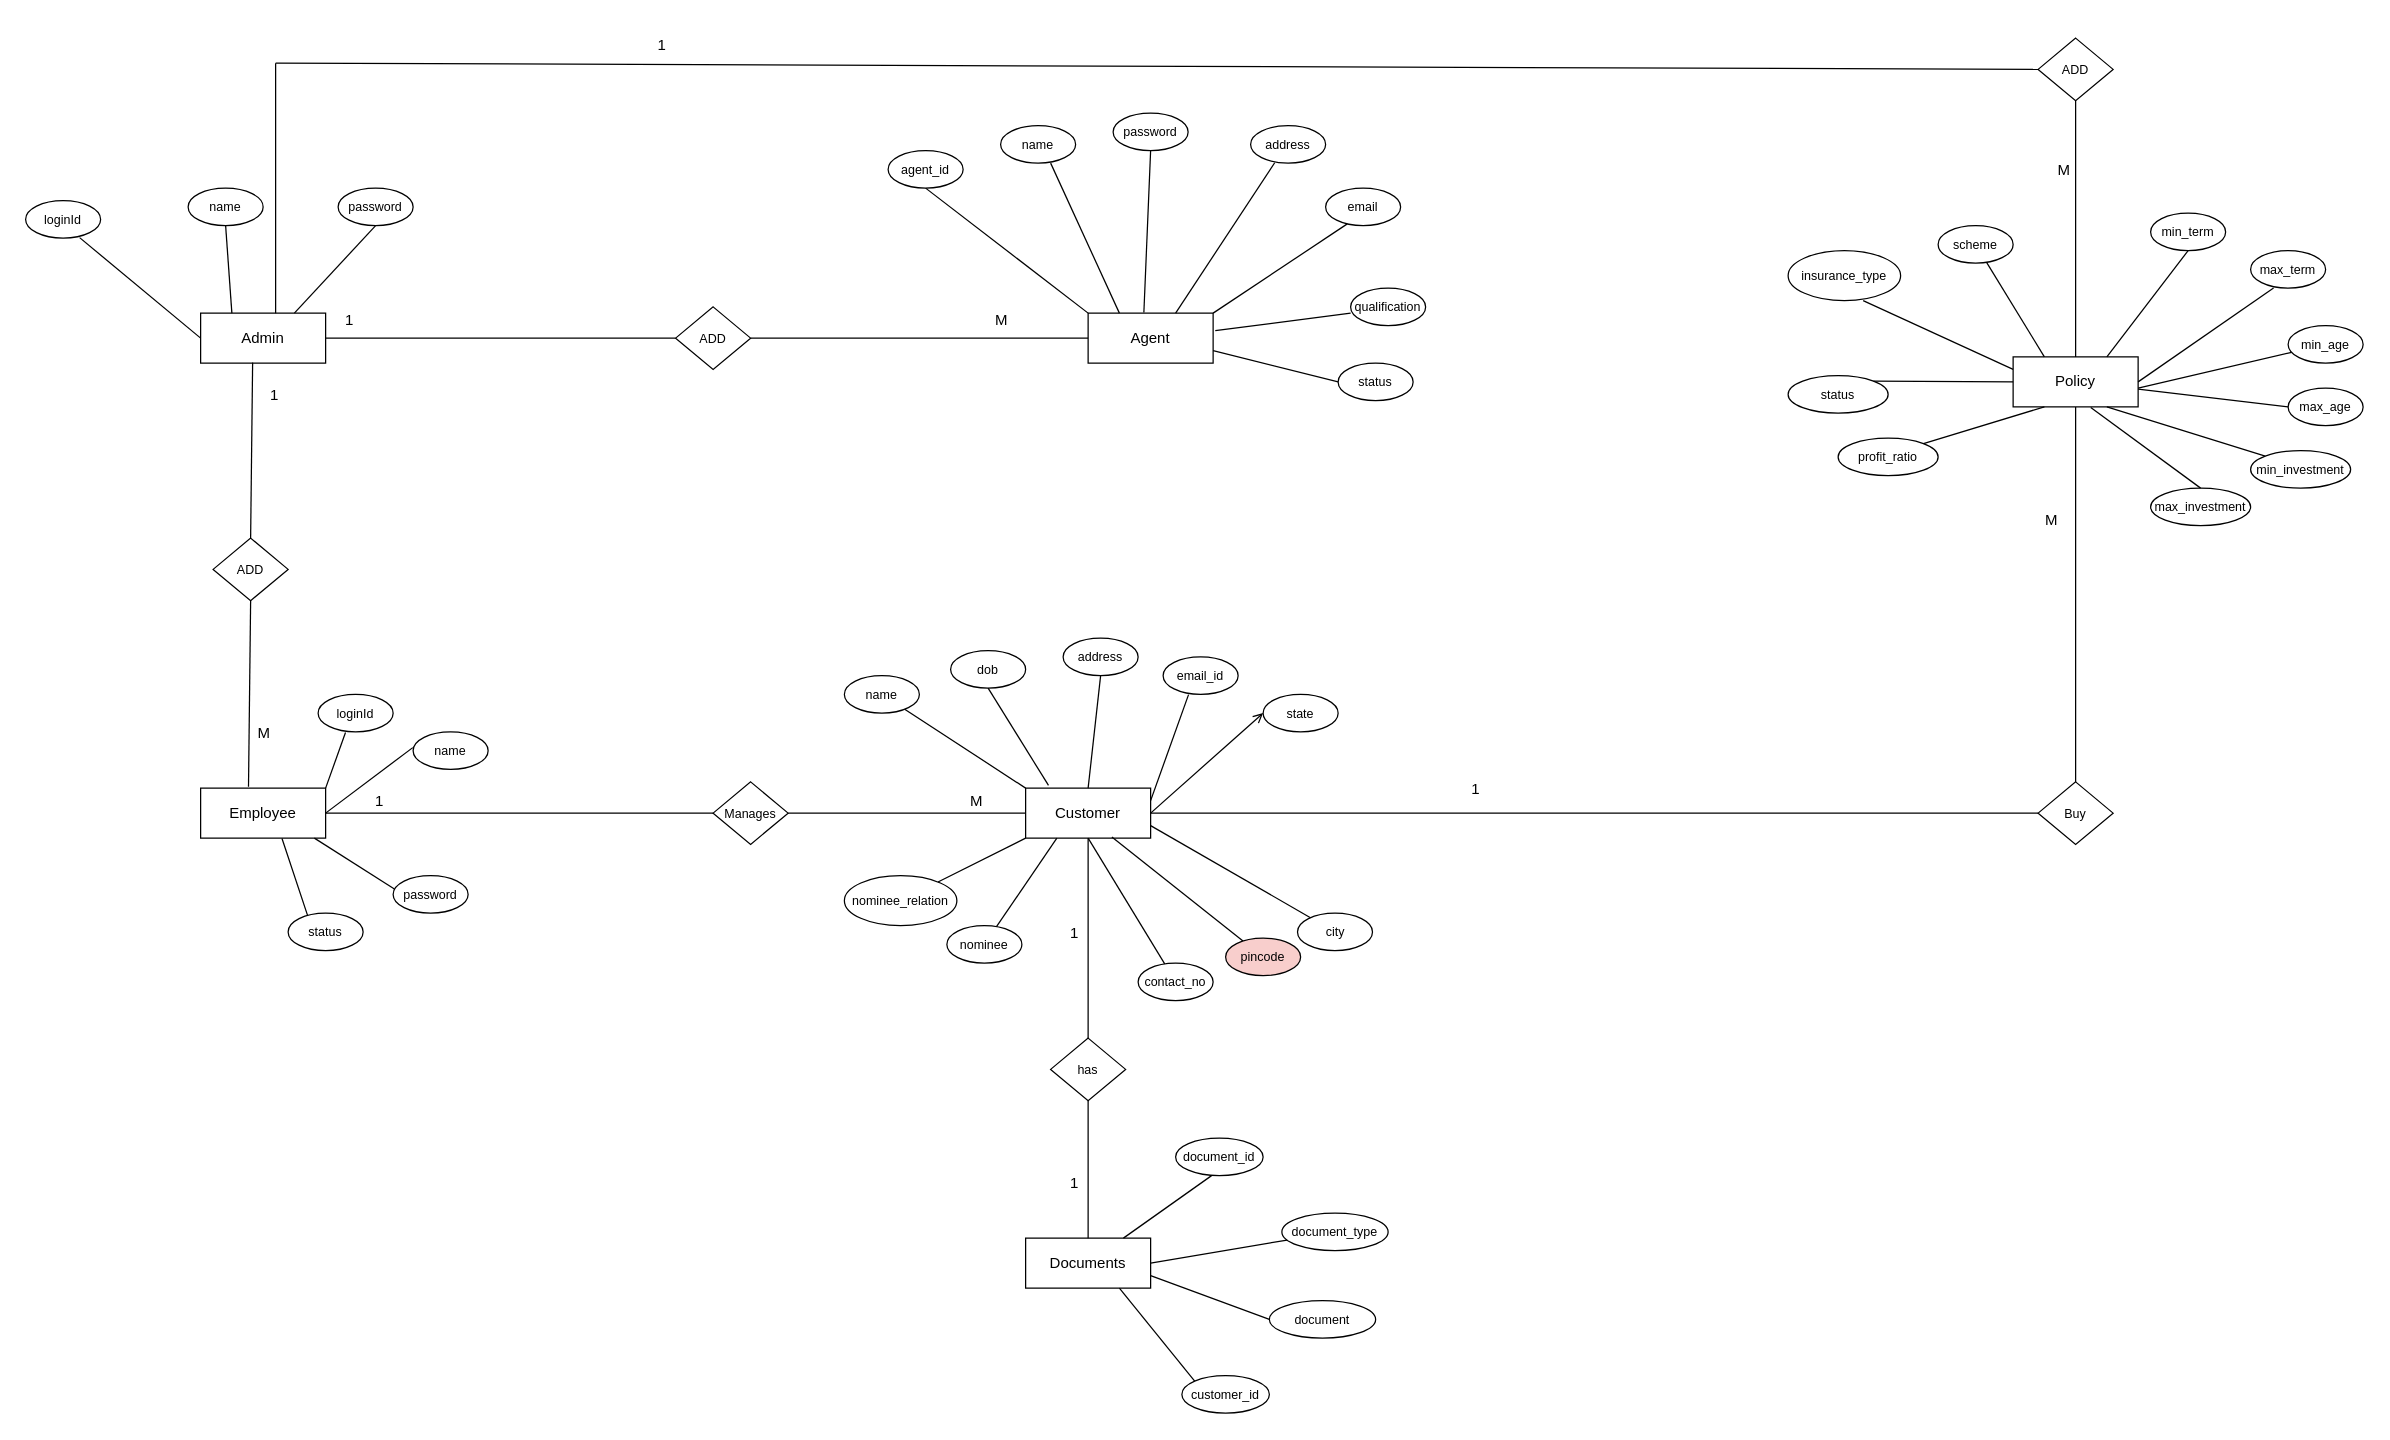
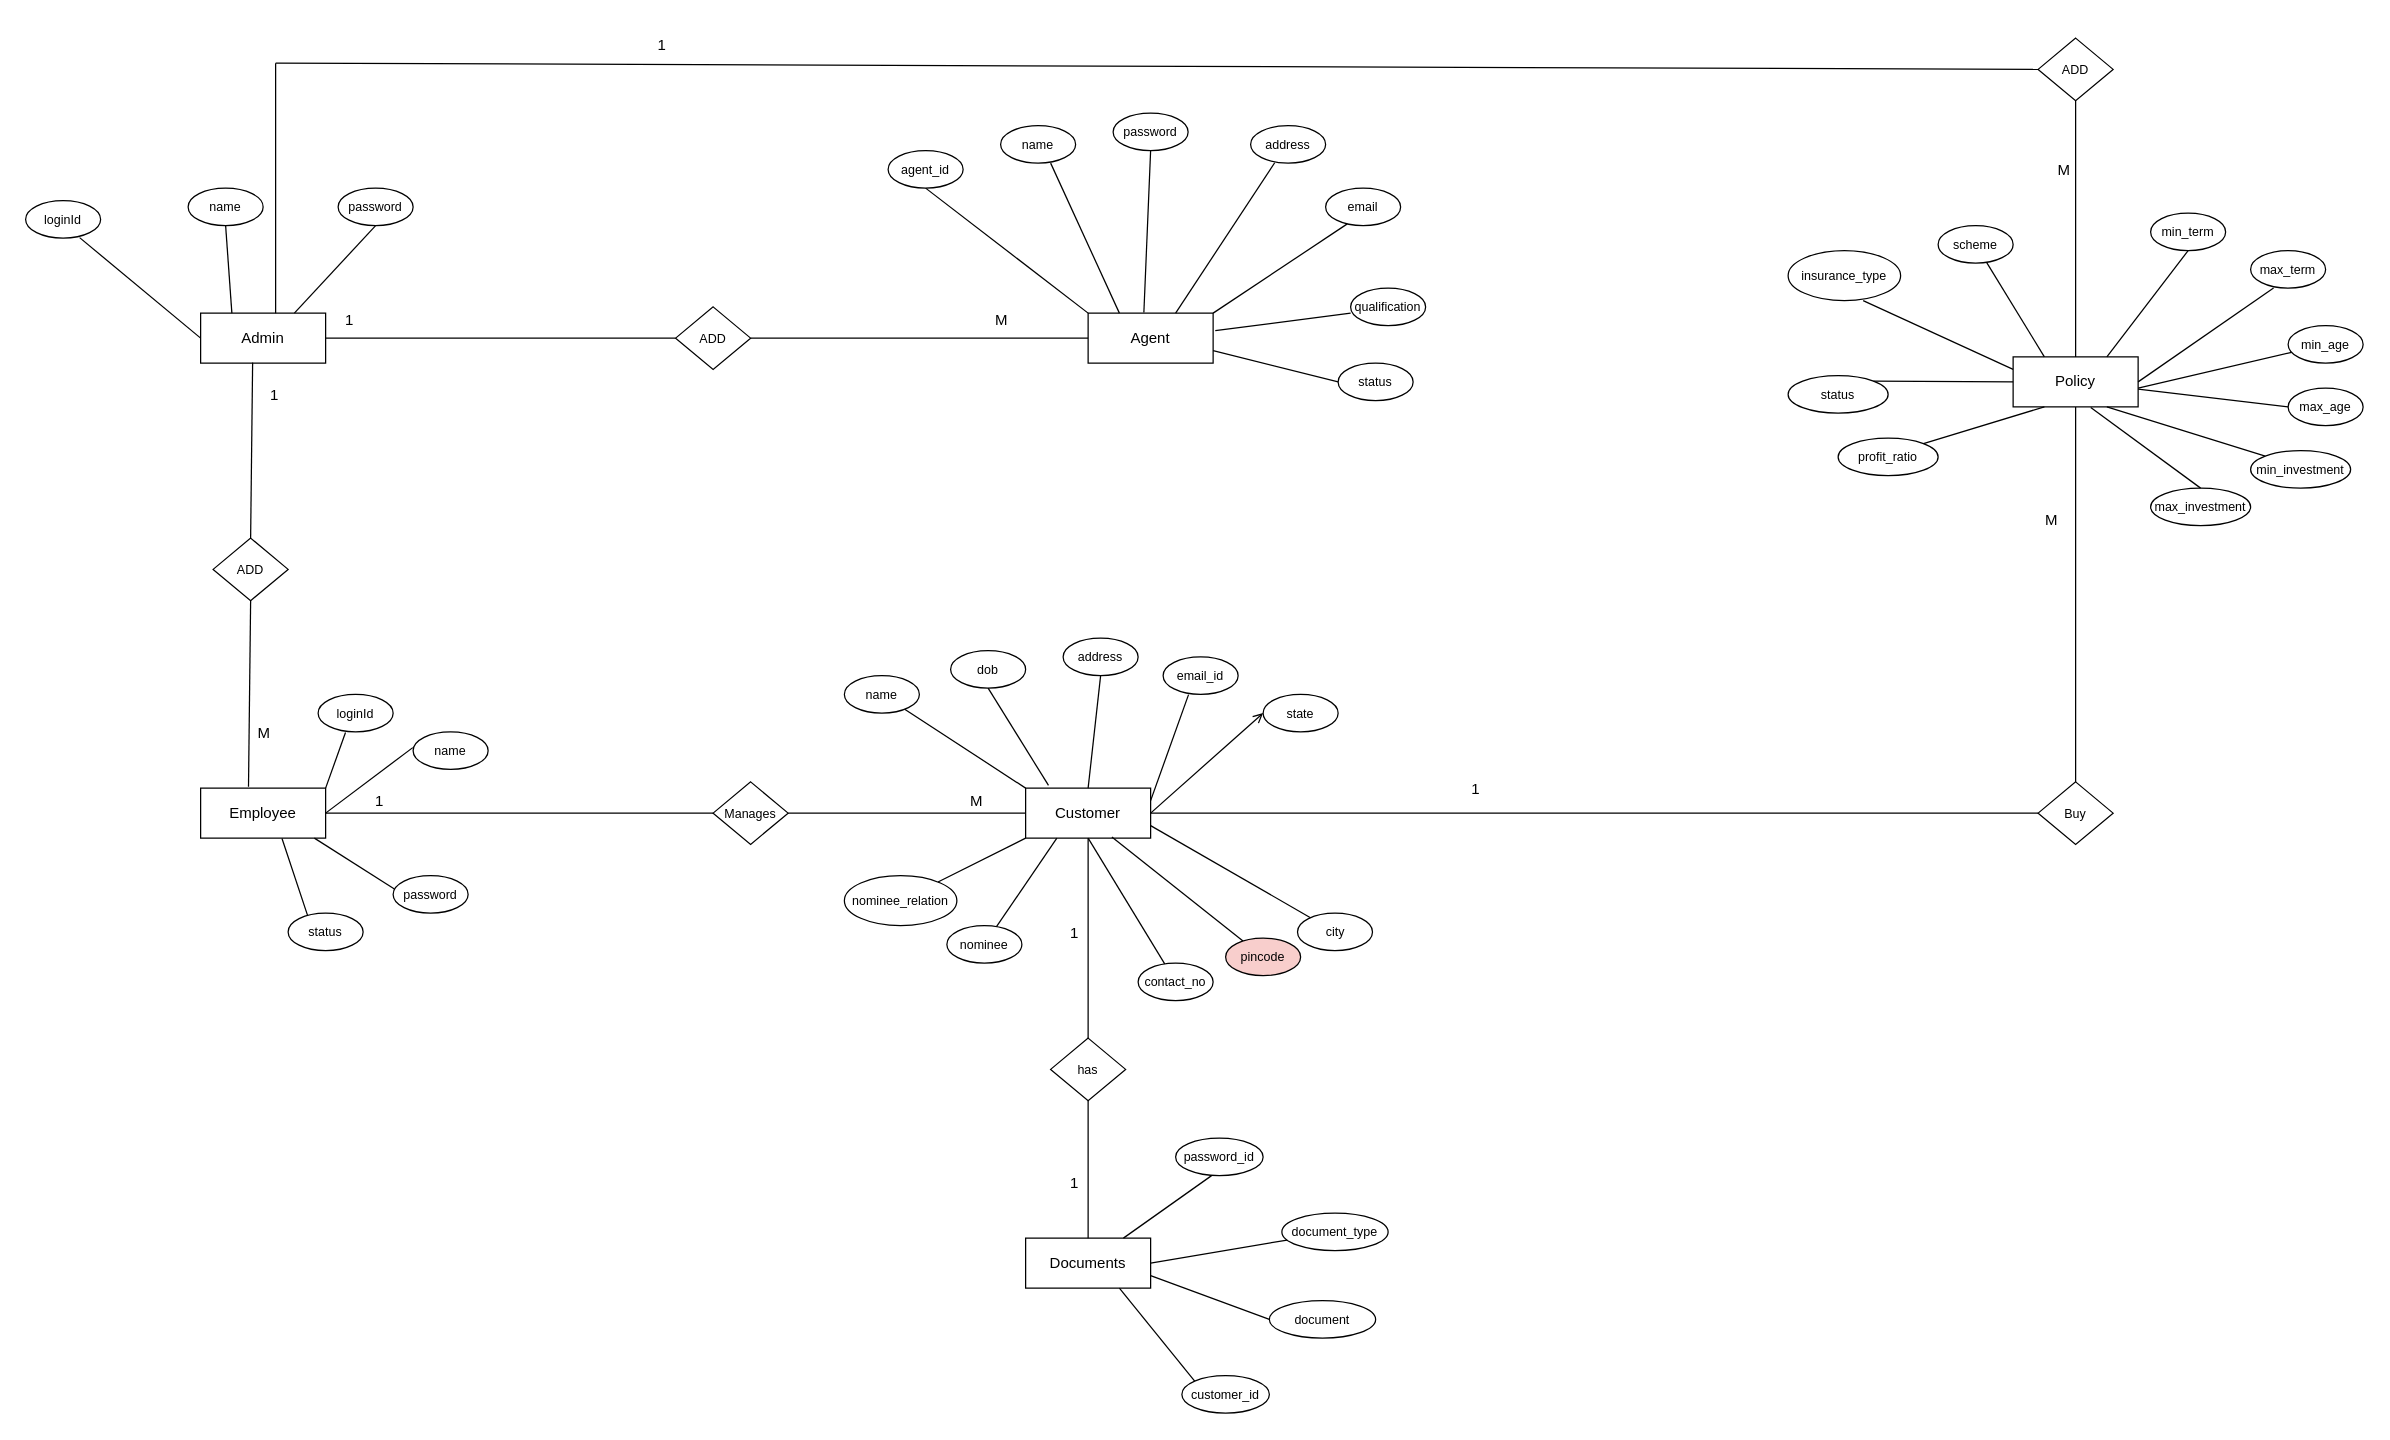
(1219, 1157) -> (1219, 1157)
